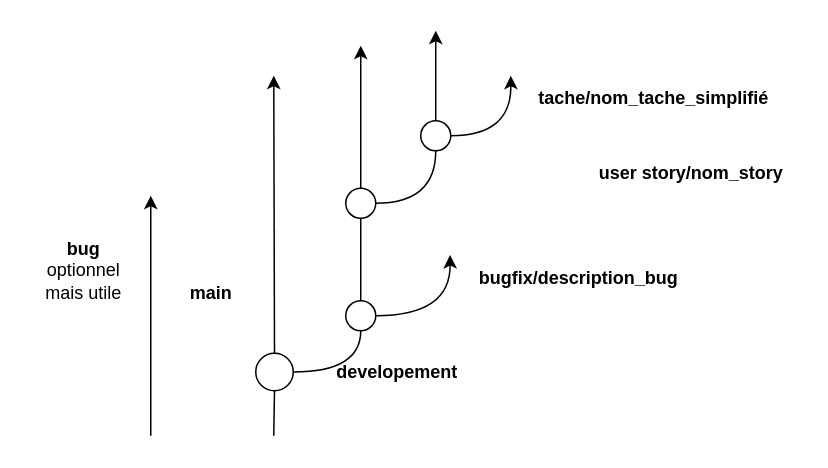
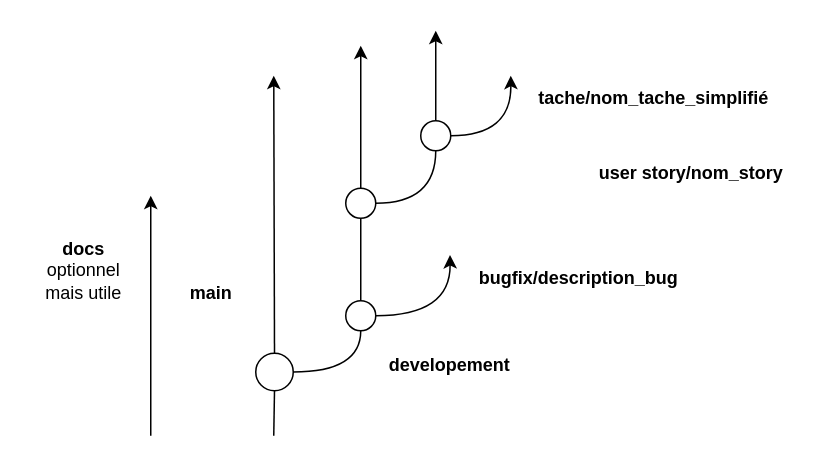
(84, 271) -> (84, 271)
(397, 383) -> (449, 376)
